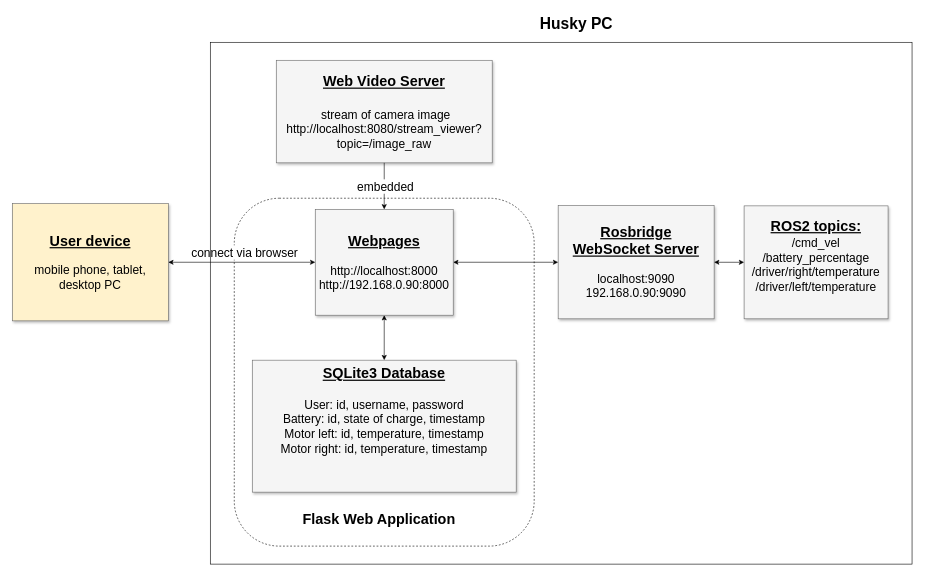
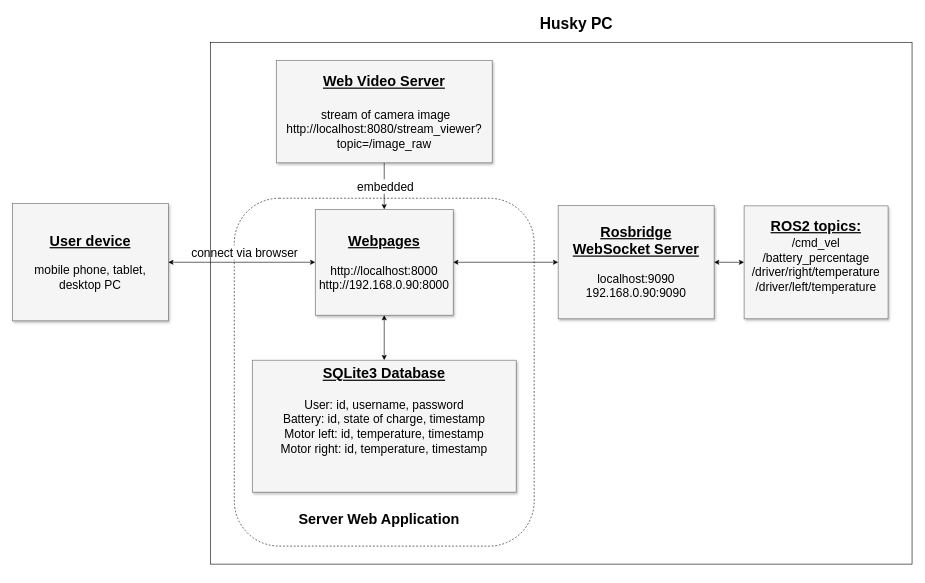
(90, 262) -> (90, 262)
(379, 519) -> (379, 519)
